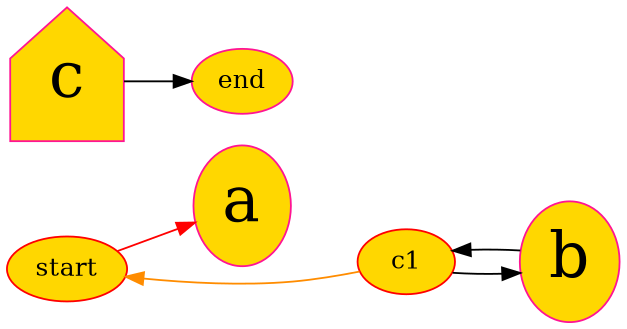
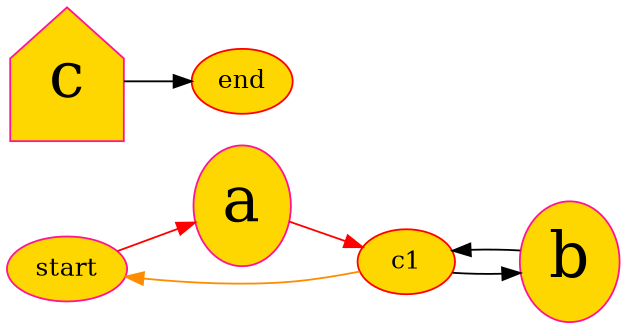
(242, 81) -> (242, 81)
none -> (318, 231)
(67, 269) -> (67, 269)
